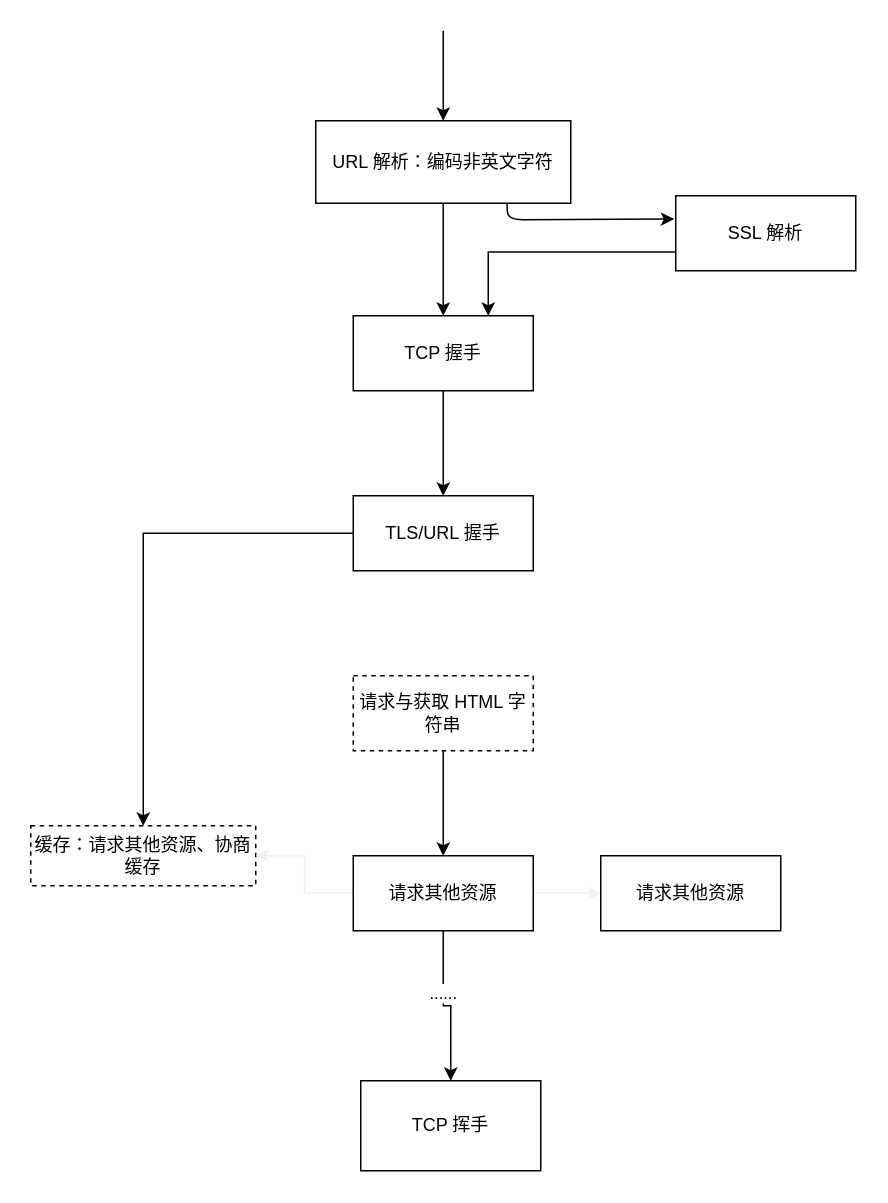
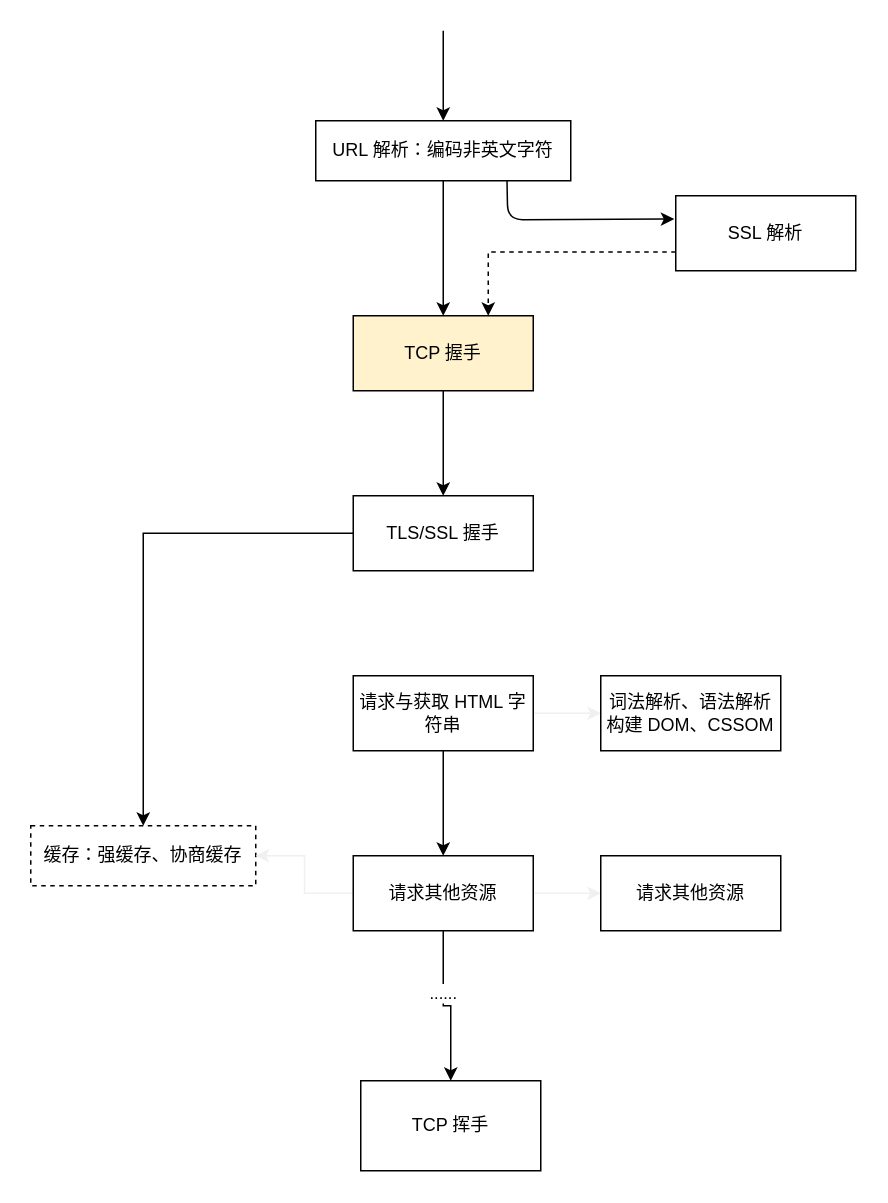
(443, 162) -> (443, 151)
(553, 252) -> (553, 252)
(443, 353) -> (443, 353)
(443, 533) -> (443, 533)
(443, 713) -> (443, 713)
none -> (534, 713)
none -> (691, 713)
(143, 856) -> (143, 856)
